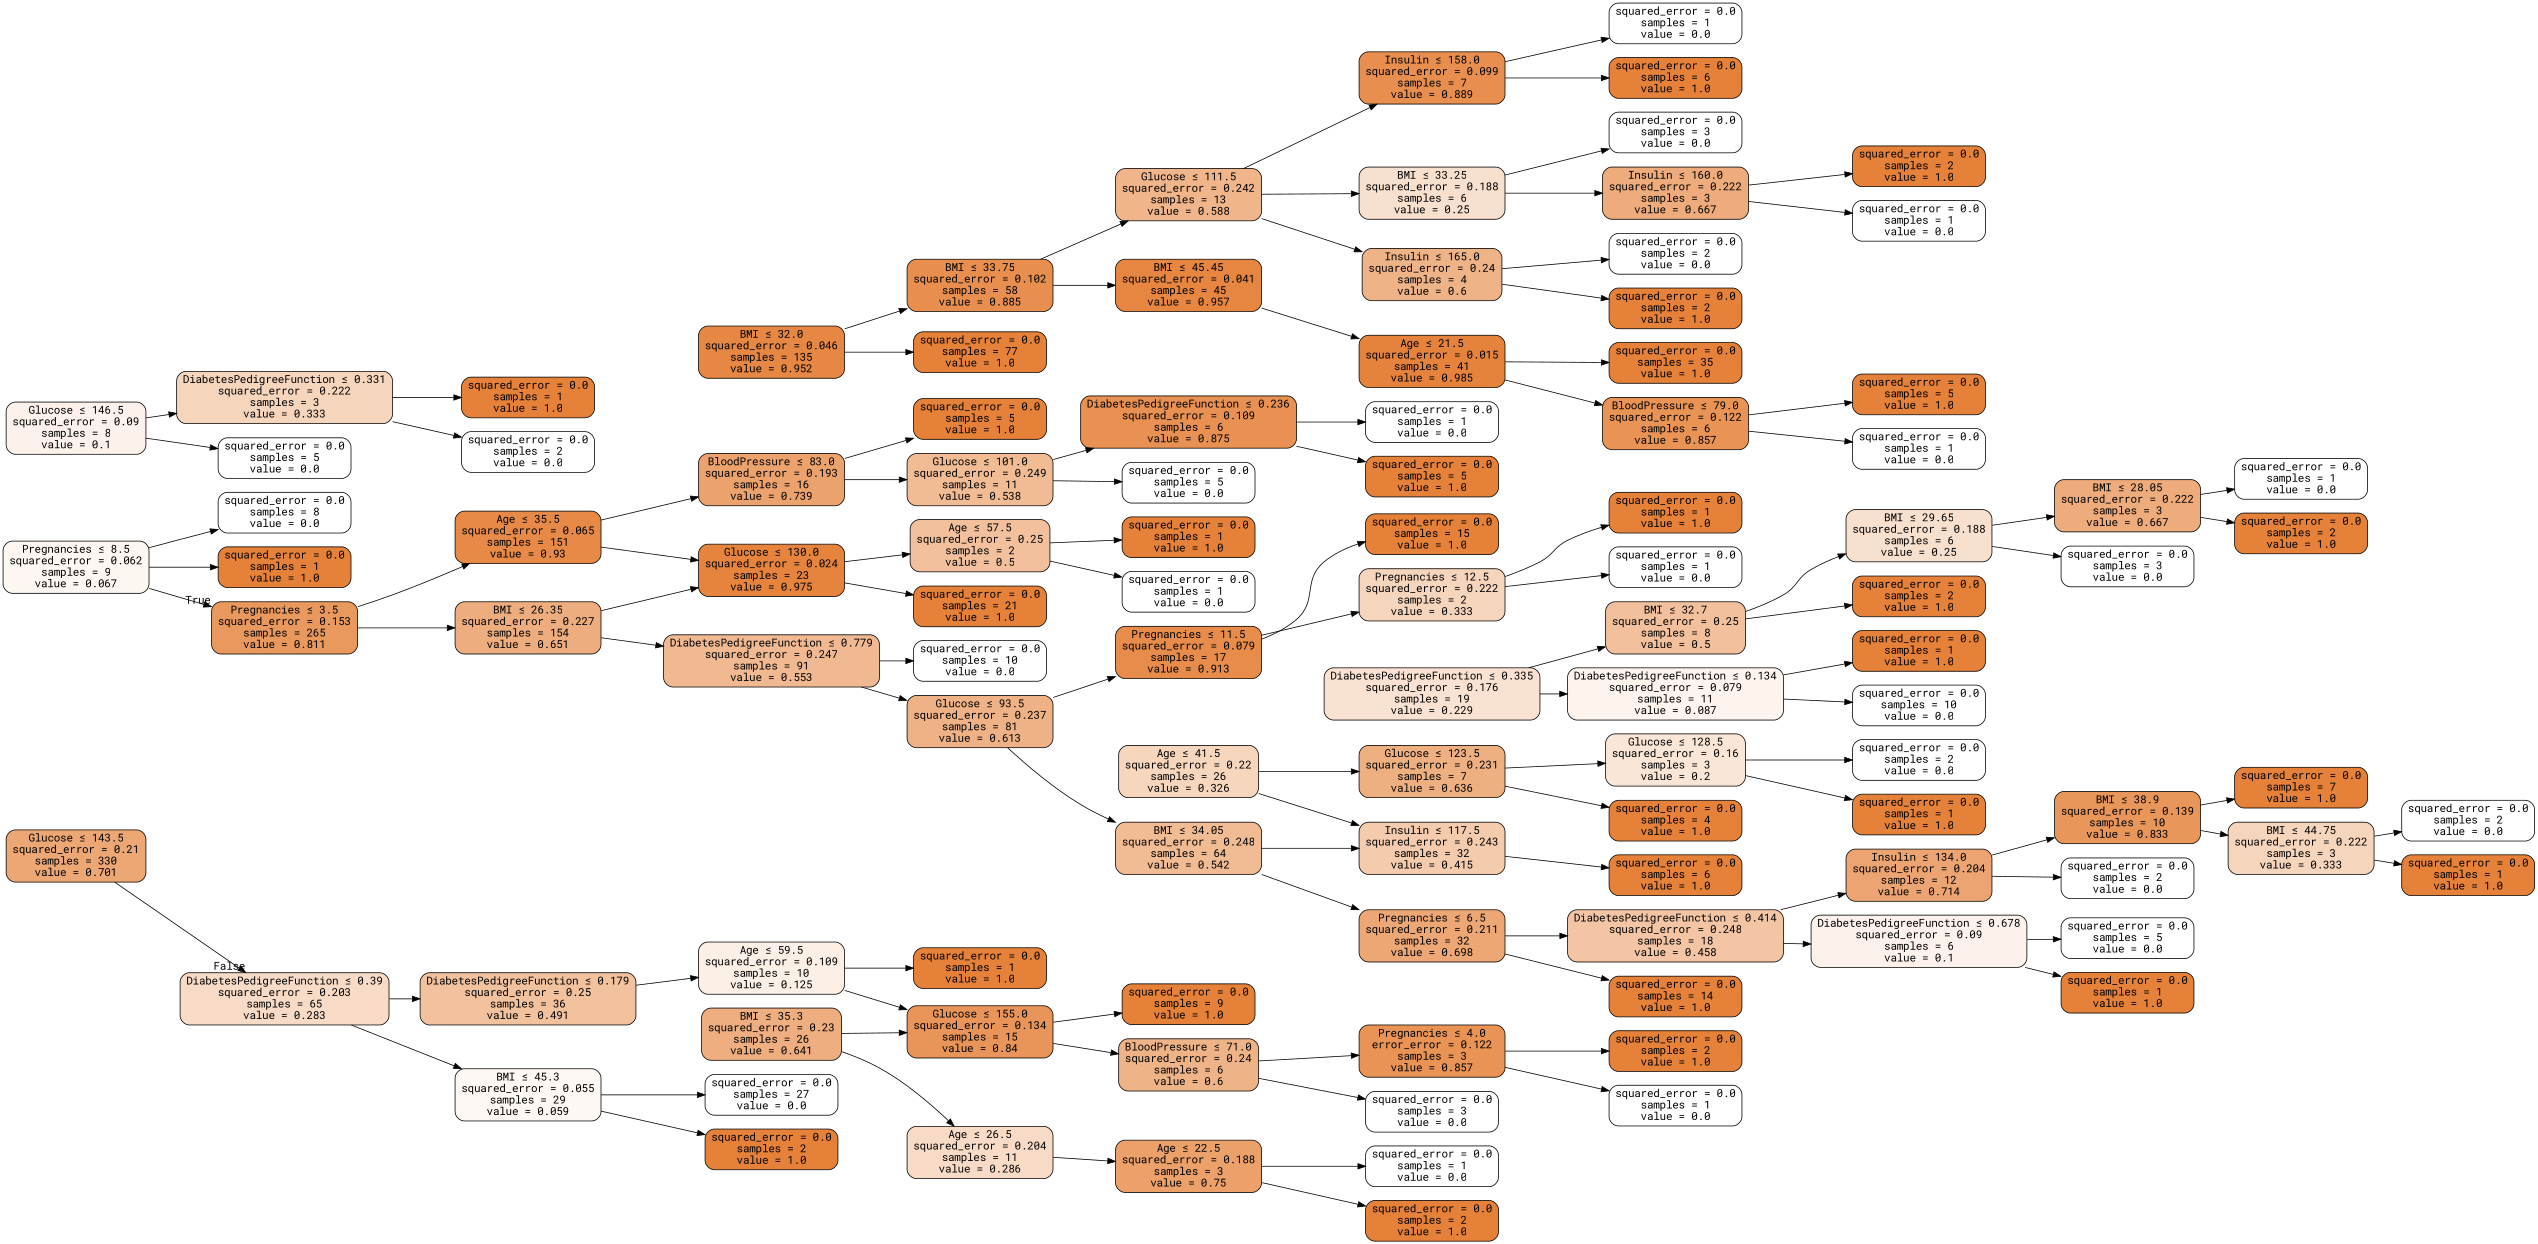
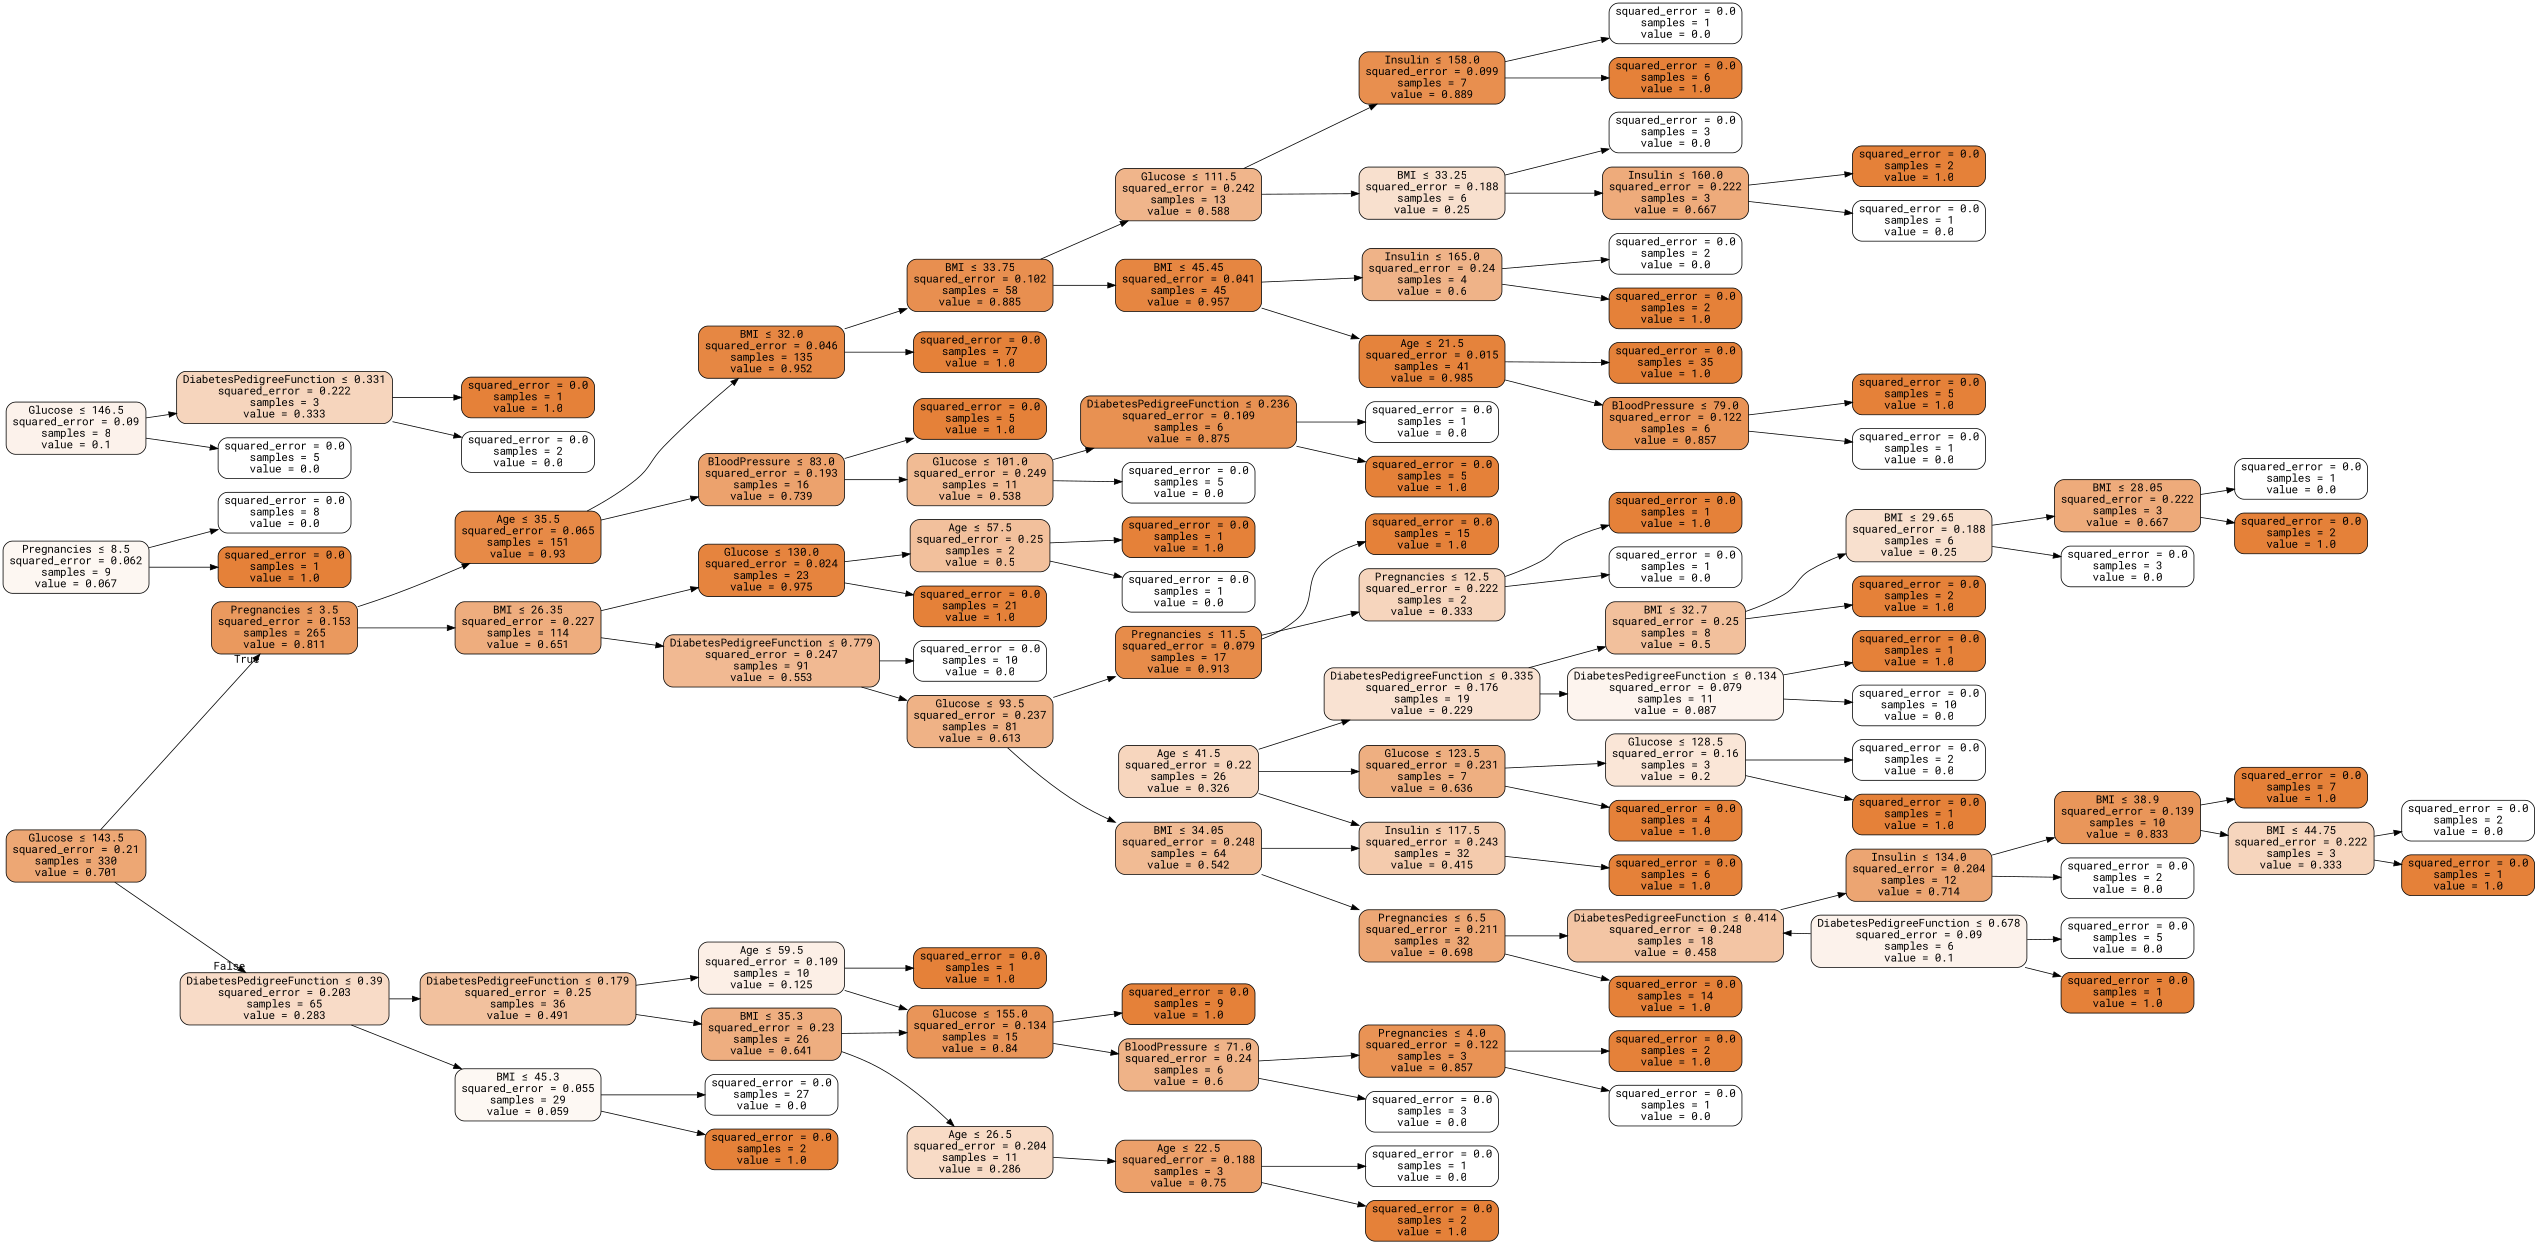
(1308, 234) -> (1308, 280)
(646, 553) -> (661, 450)
(177, 596) -> (178, 745)
(528, 633) -> (528, 633)
none -> (1301, 736)
(1793, 944) -> (1801, 933)
none -> (665, 1019)
(1432, 1045) -> (1432, 1045)
